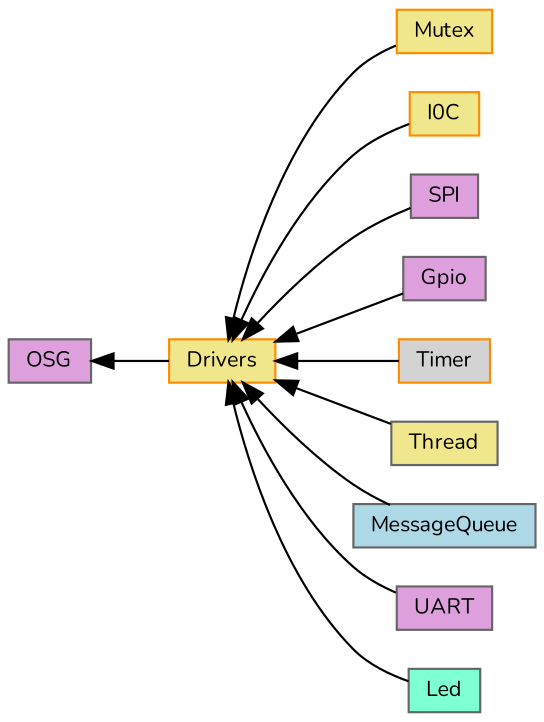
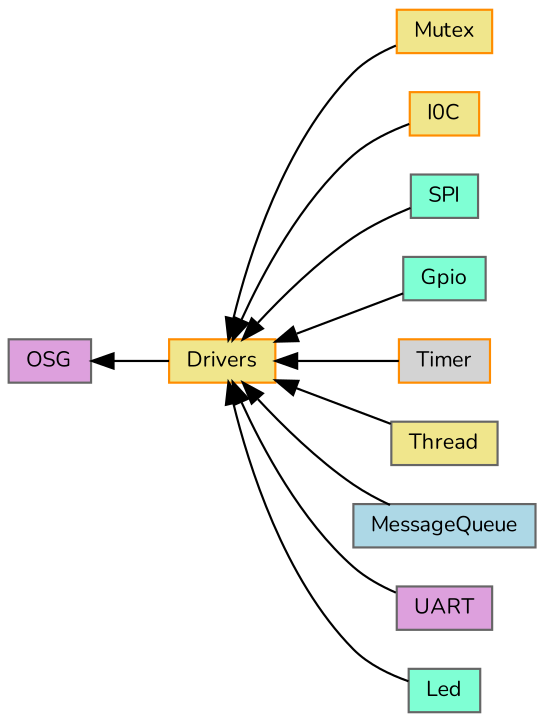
(444, 196) -> (444, 196)
(444, 279) -> (444, 279)
